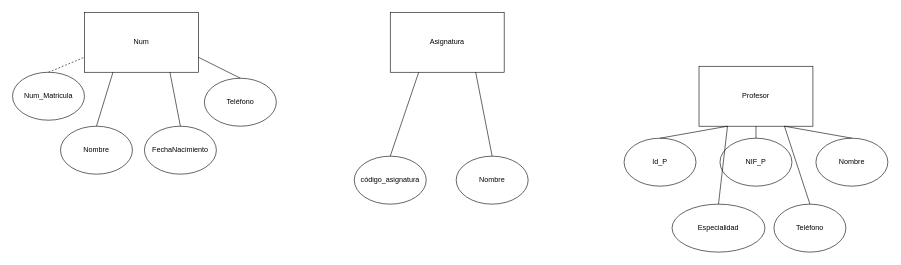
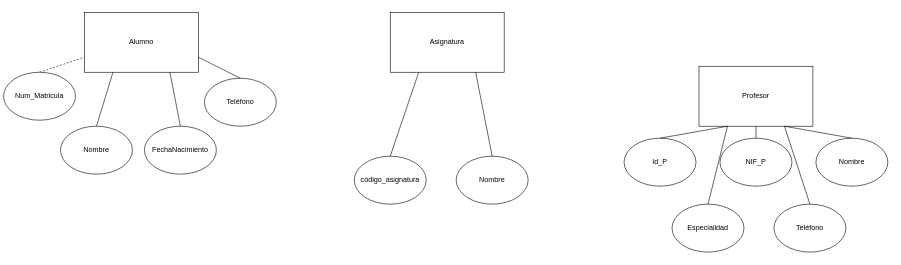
(141, 42) -> (141, 42)
(48, 96) -> (39, 96)
(719, 228) -> (708, 228)
